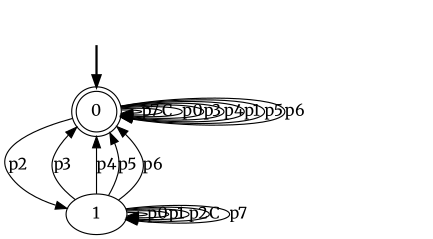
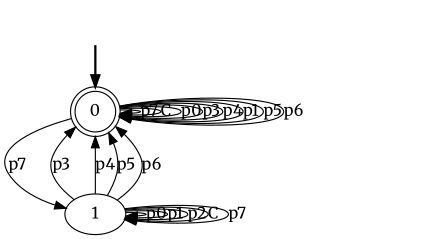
(18, 165) -> (18, 165)
